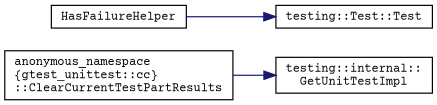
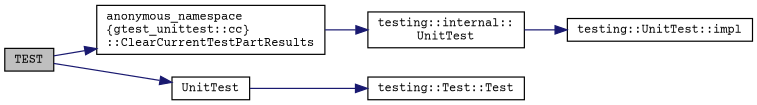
(119, 17) -> (211, 88)
none -> (660, 30)
none -> (29, 60)
(354, 75) -> (446, 30)
